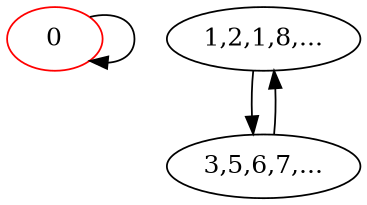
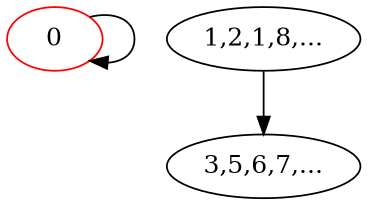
(275, 111) -> none
